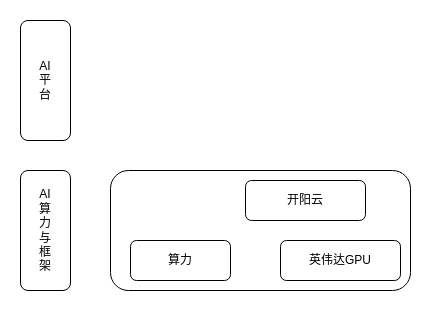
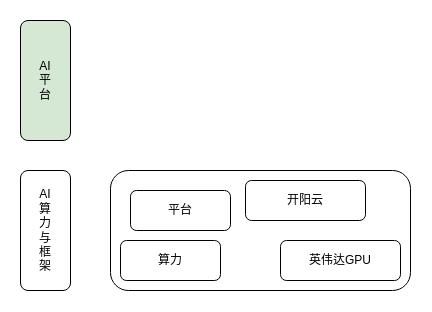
(46, 81) -> (46, 81)
none -> (181, 211)
(181, 261) -> (171, 261)
